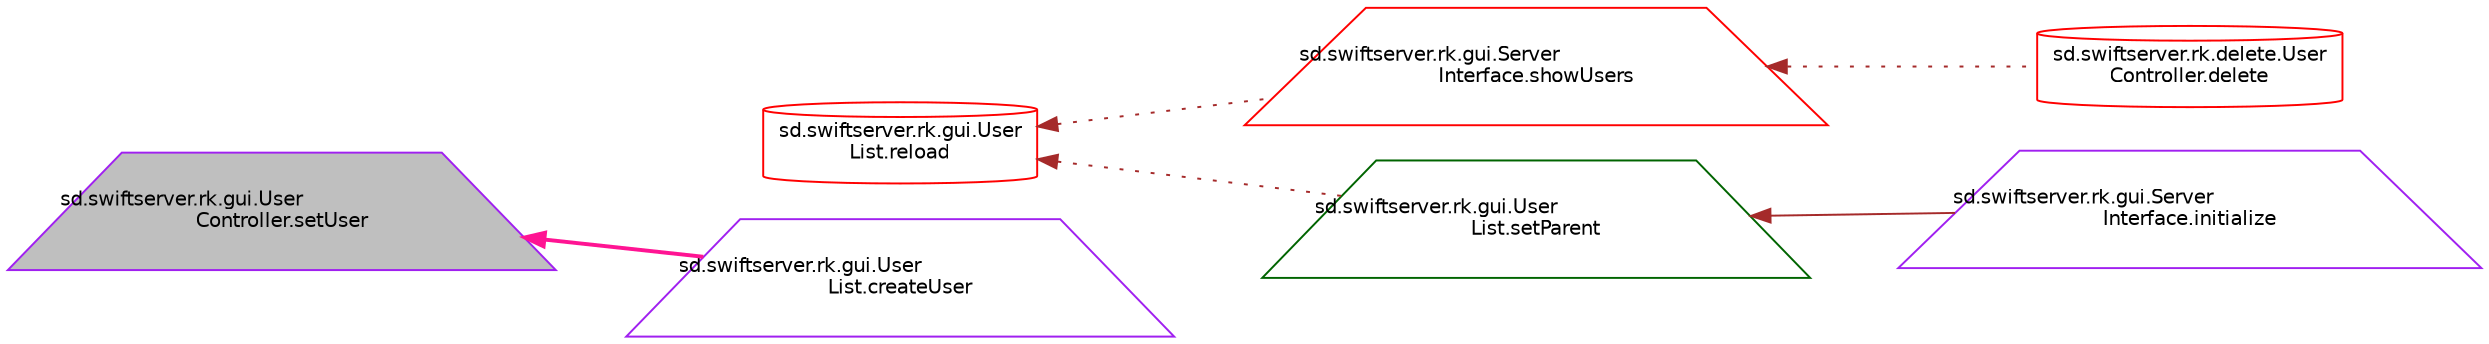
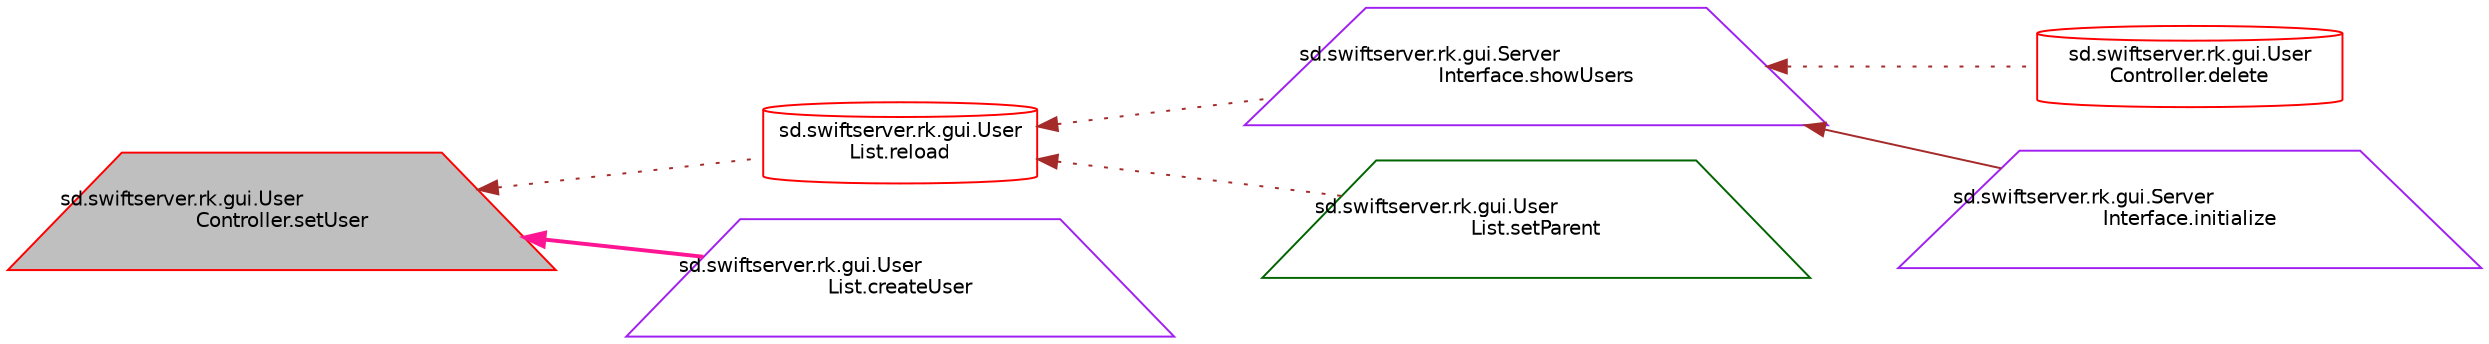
(1536, 67) -> (1536, 67)
(2190, 67) -> (2190, 67)
none -> (630, 173)
(282, 211) -> (282, 211)
(1863, 214) -> (1913, 149)
